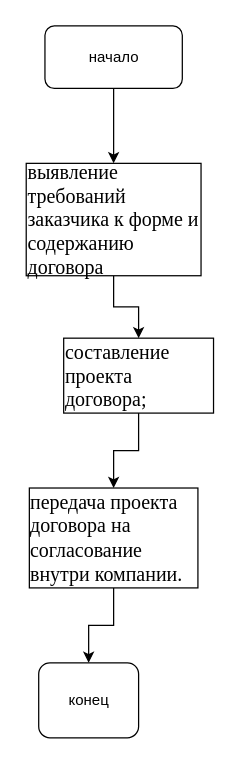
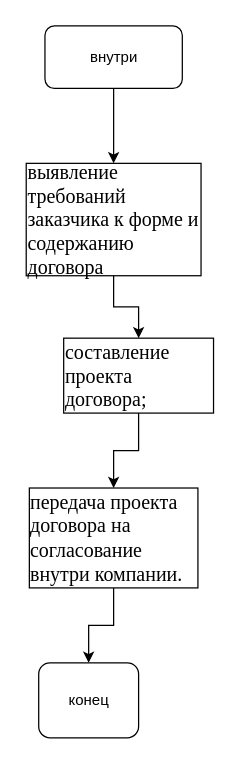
(114, 57) -> (114, 57)
